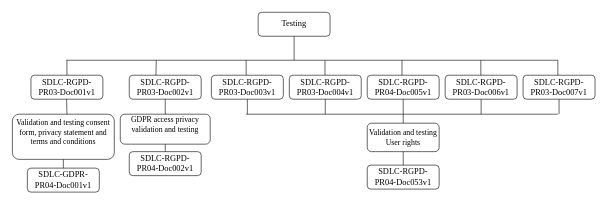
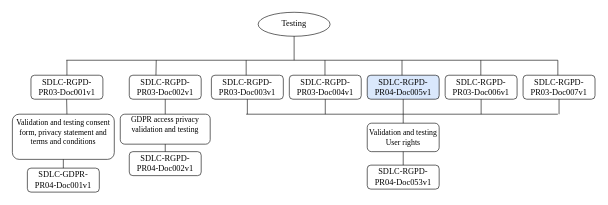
(294, 24) -> (294, 24)
(404, 87) -> (404, 87)
